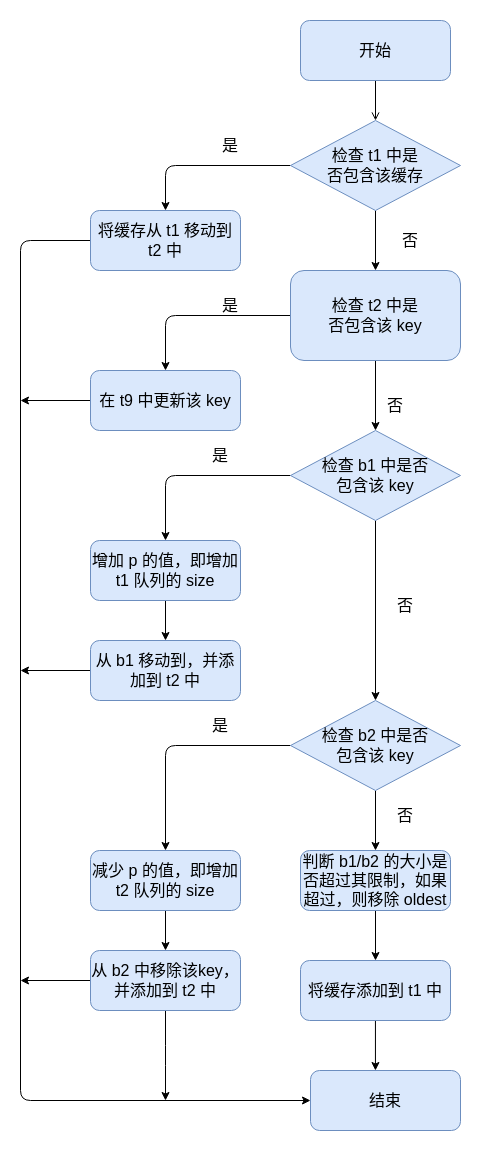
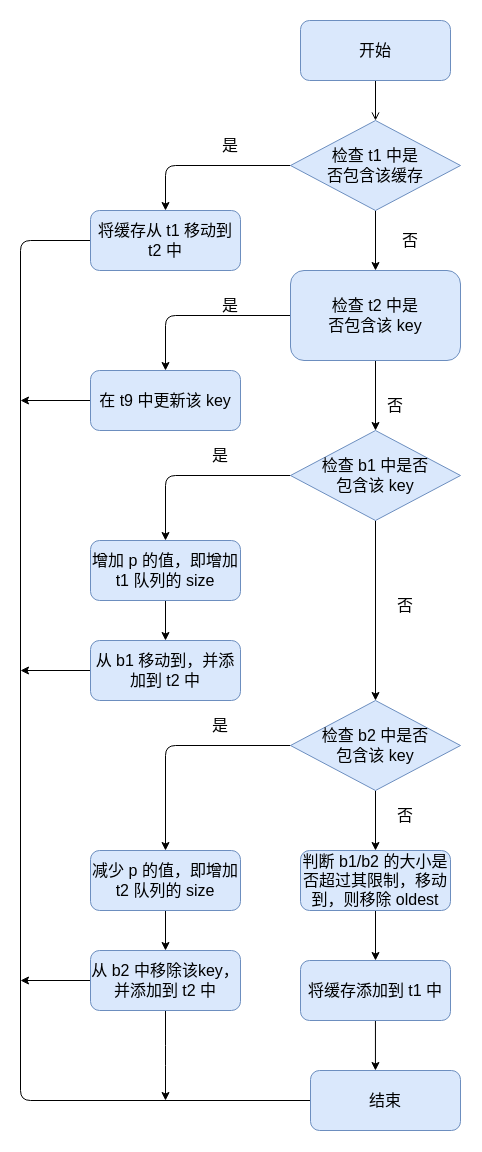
(376, 881) -> (376, 881)
(302, 1101) -> (305, 1101)
